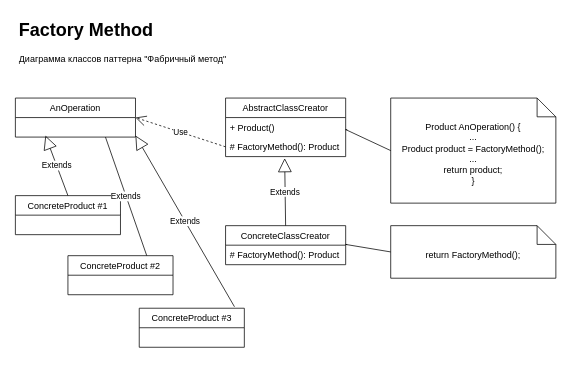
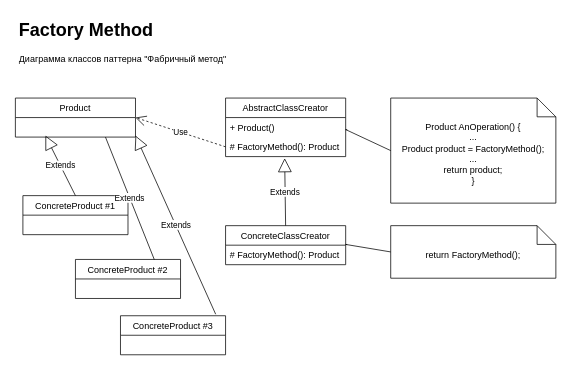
(75, 108) -> (75, 108)
(68, 215) -> (75, 215)
(120, 275) -> (128, 279)
(192, 327) -> (173, 335)
